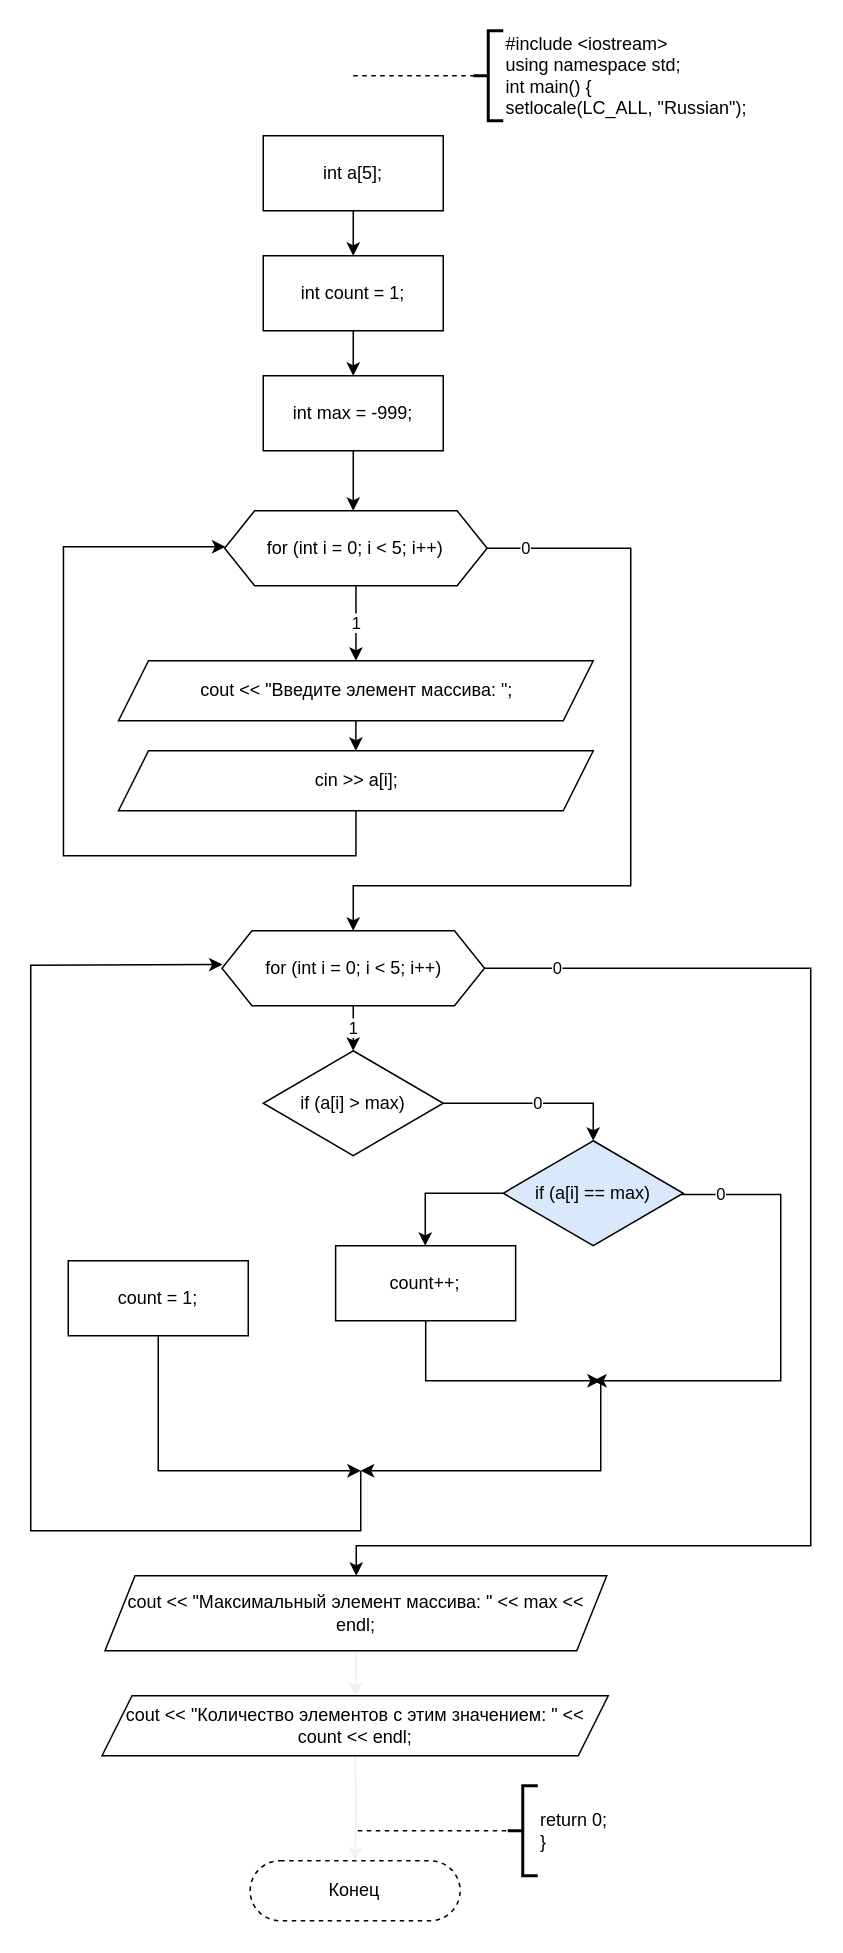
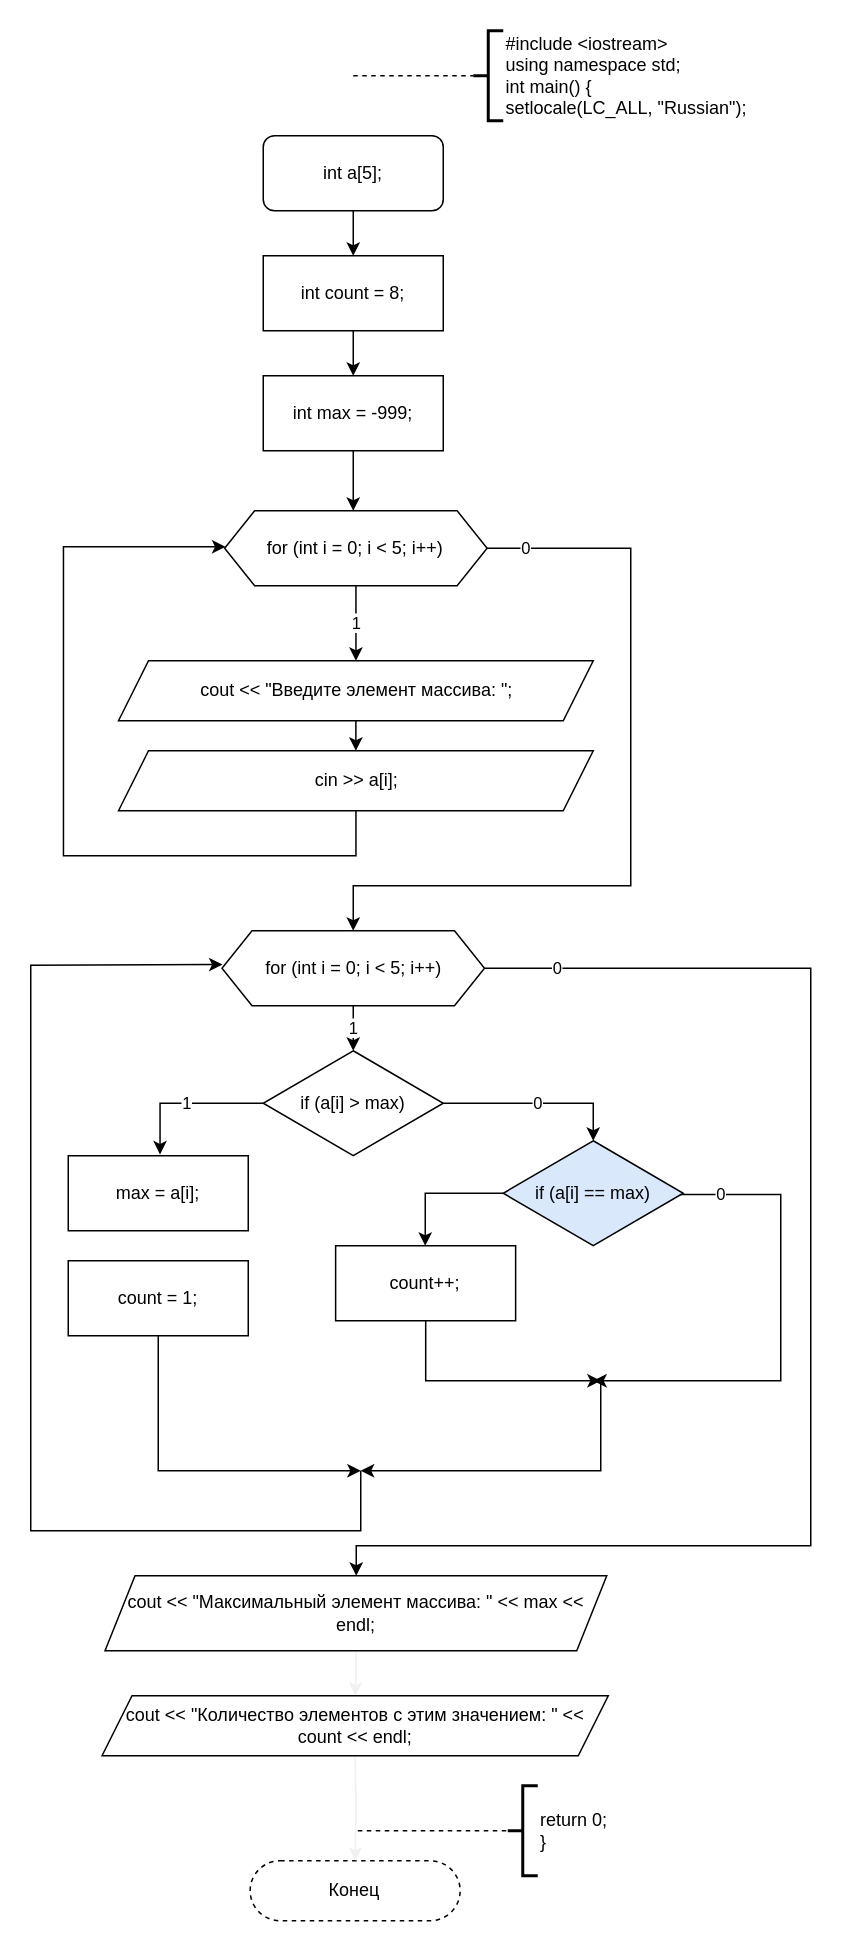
(353, 173) -> (353, 173)
(353, 293) -> (353, 293)
none -> (191, 1103)
none -> (158, 1193)
